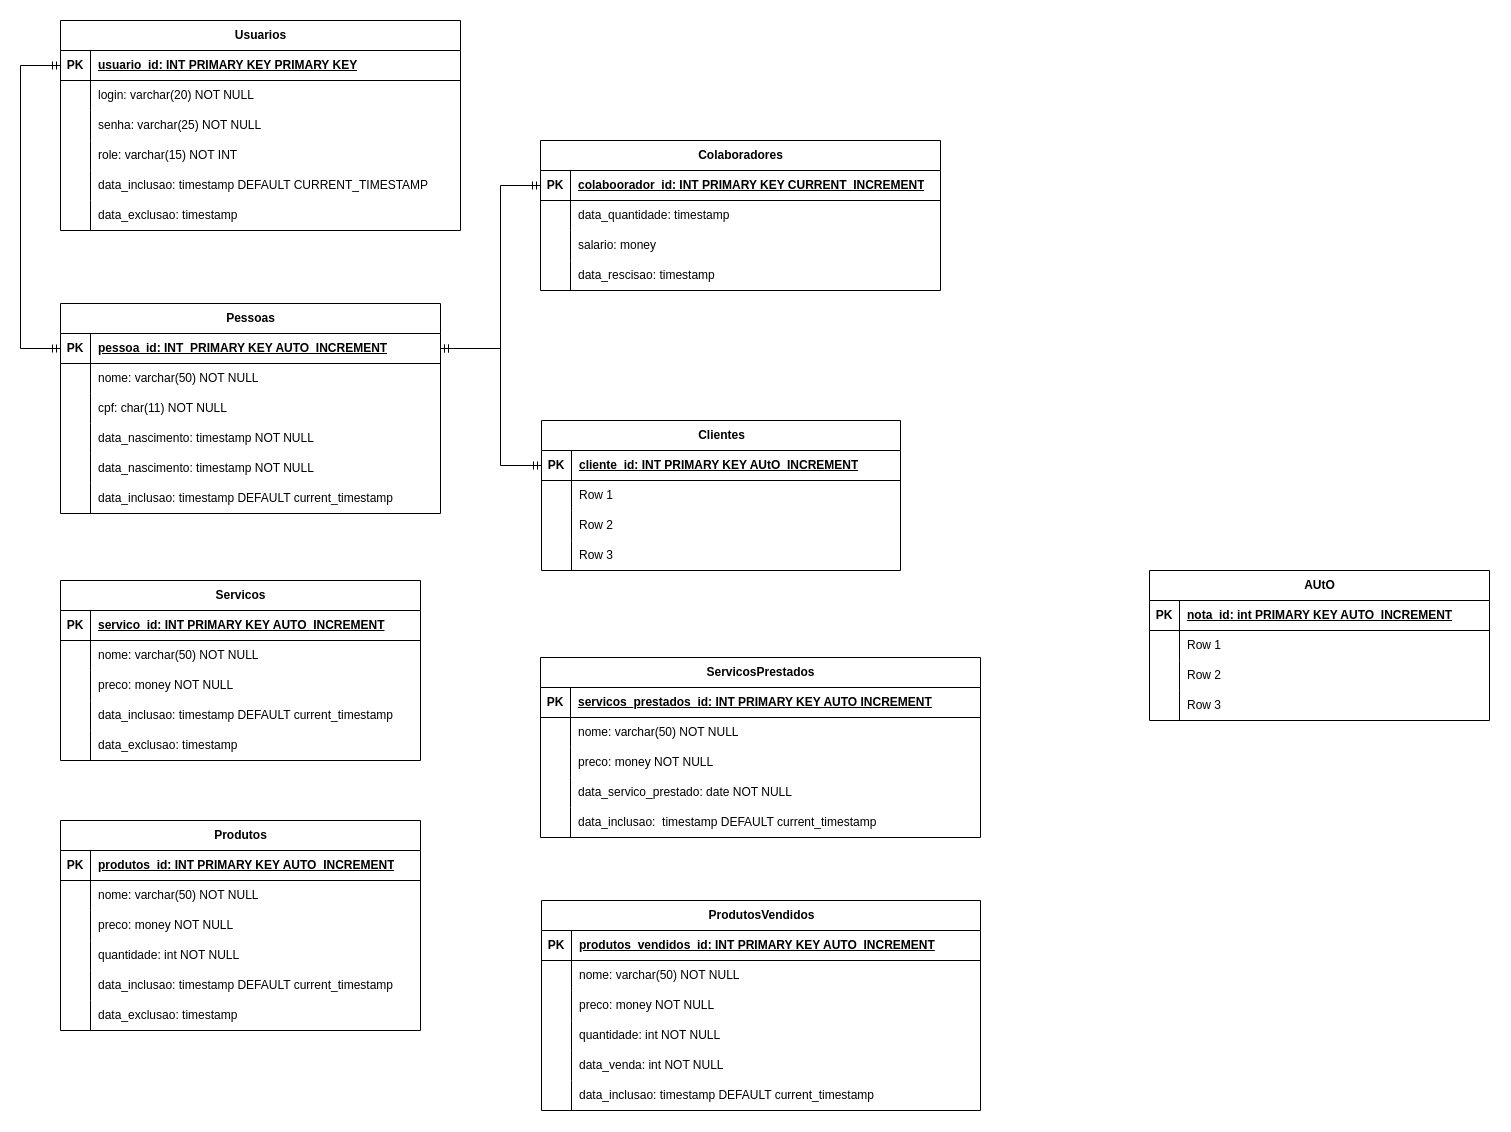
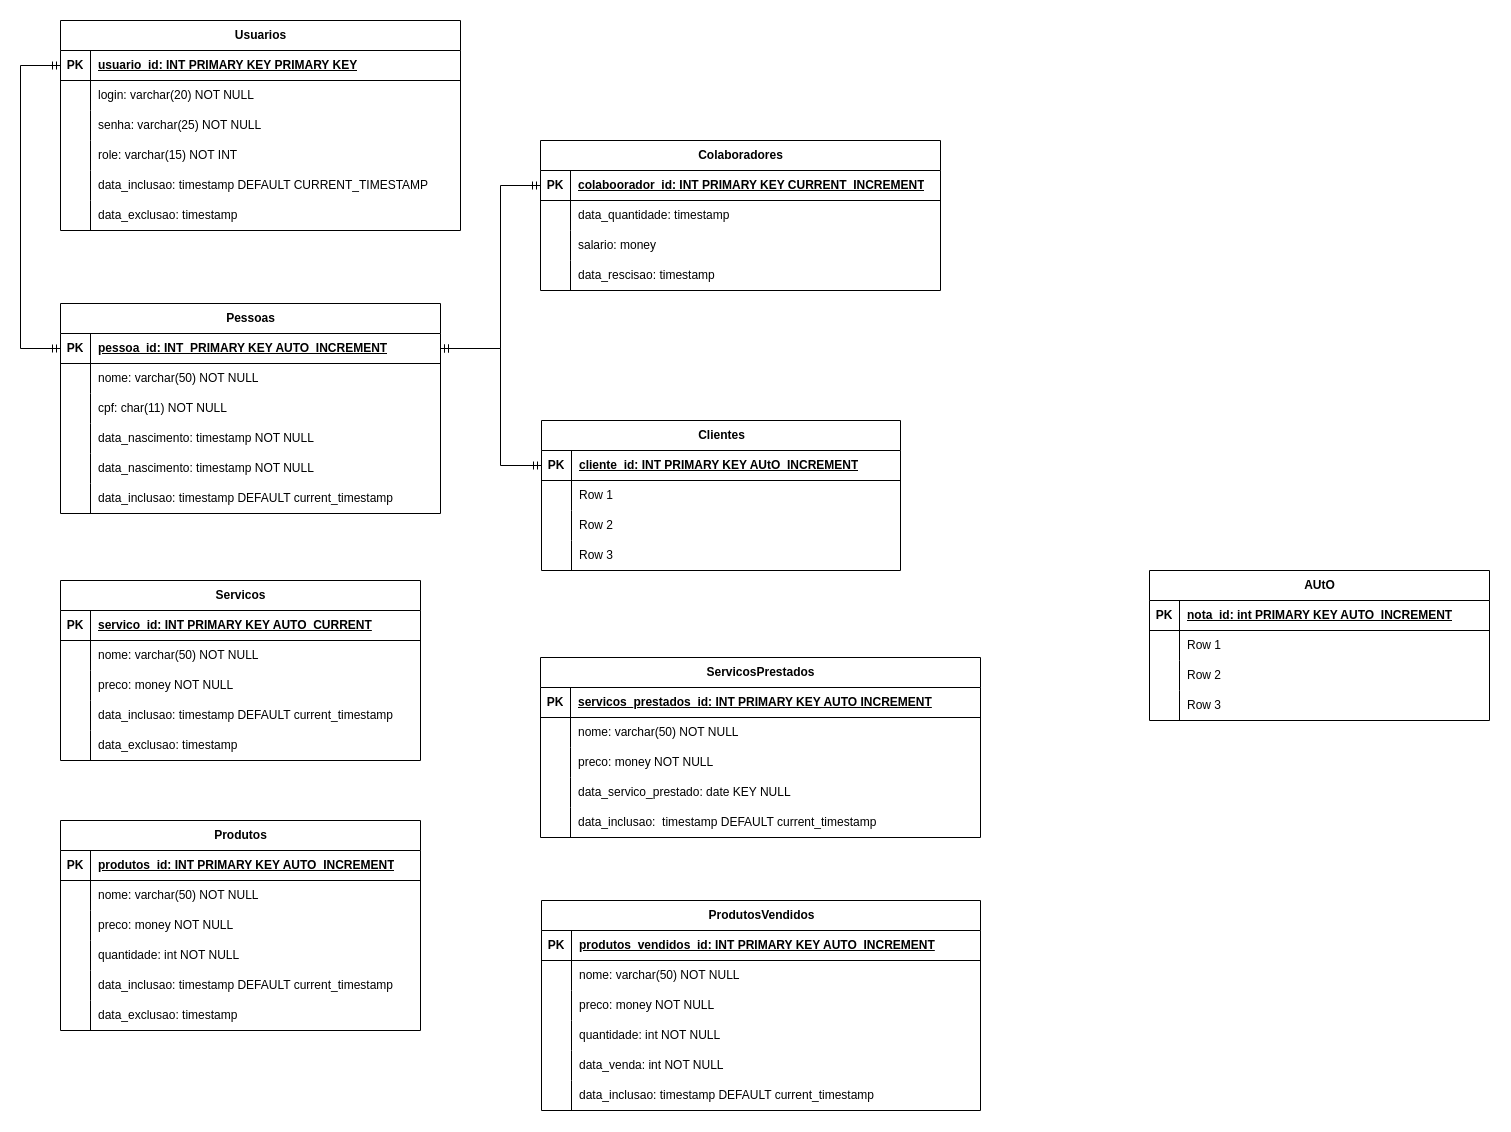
(229, 626) -> (222, 626)
(692, 793) -> (692, 793)
